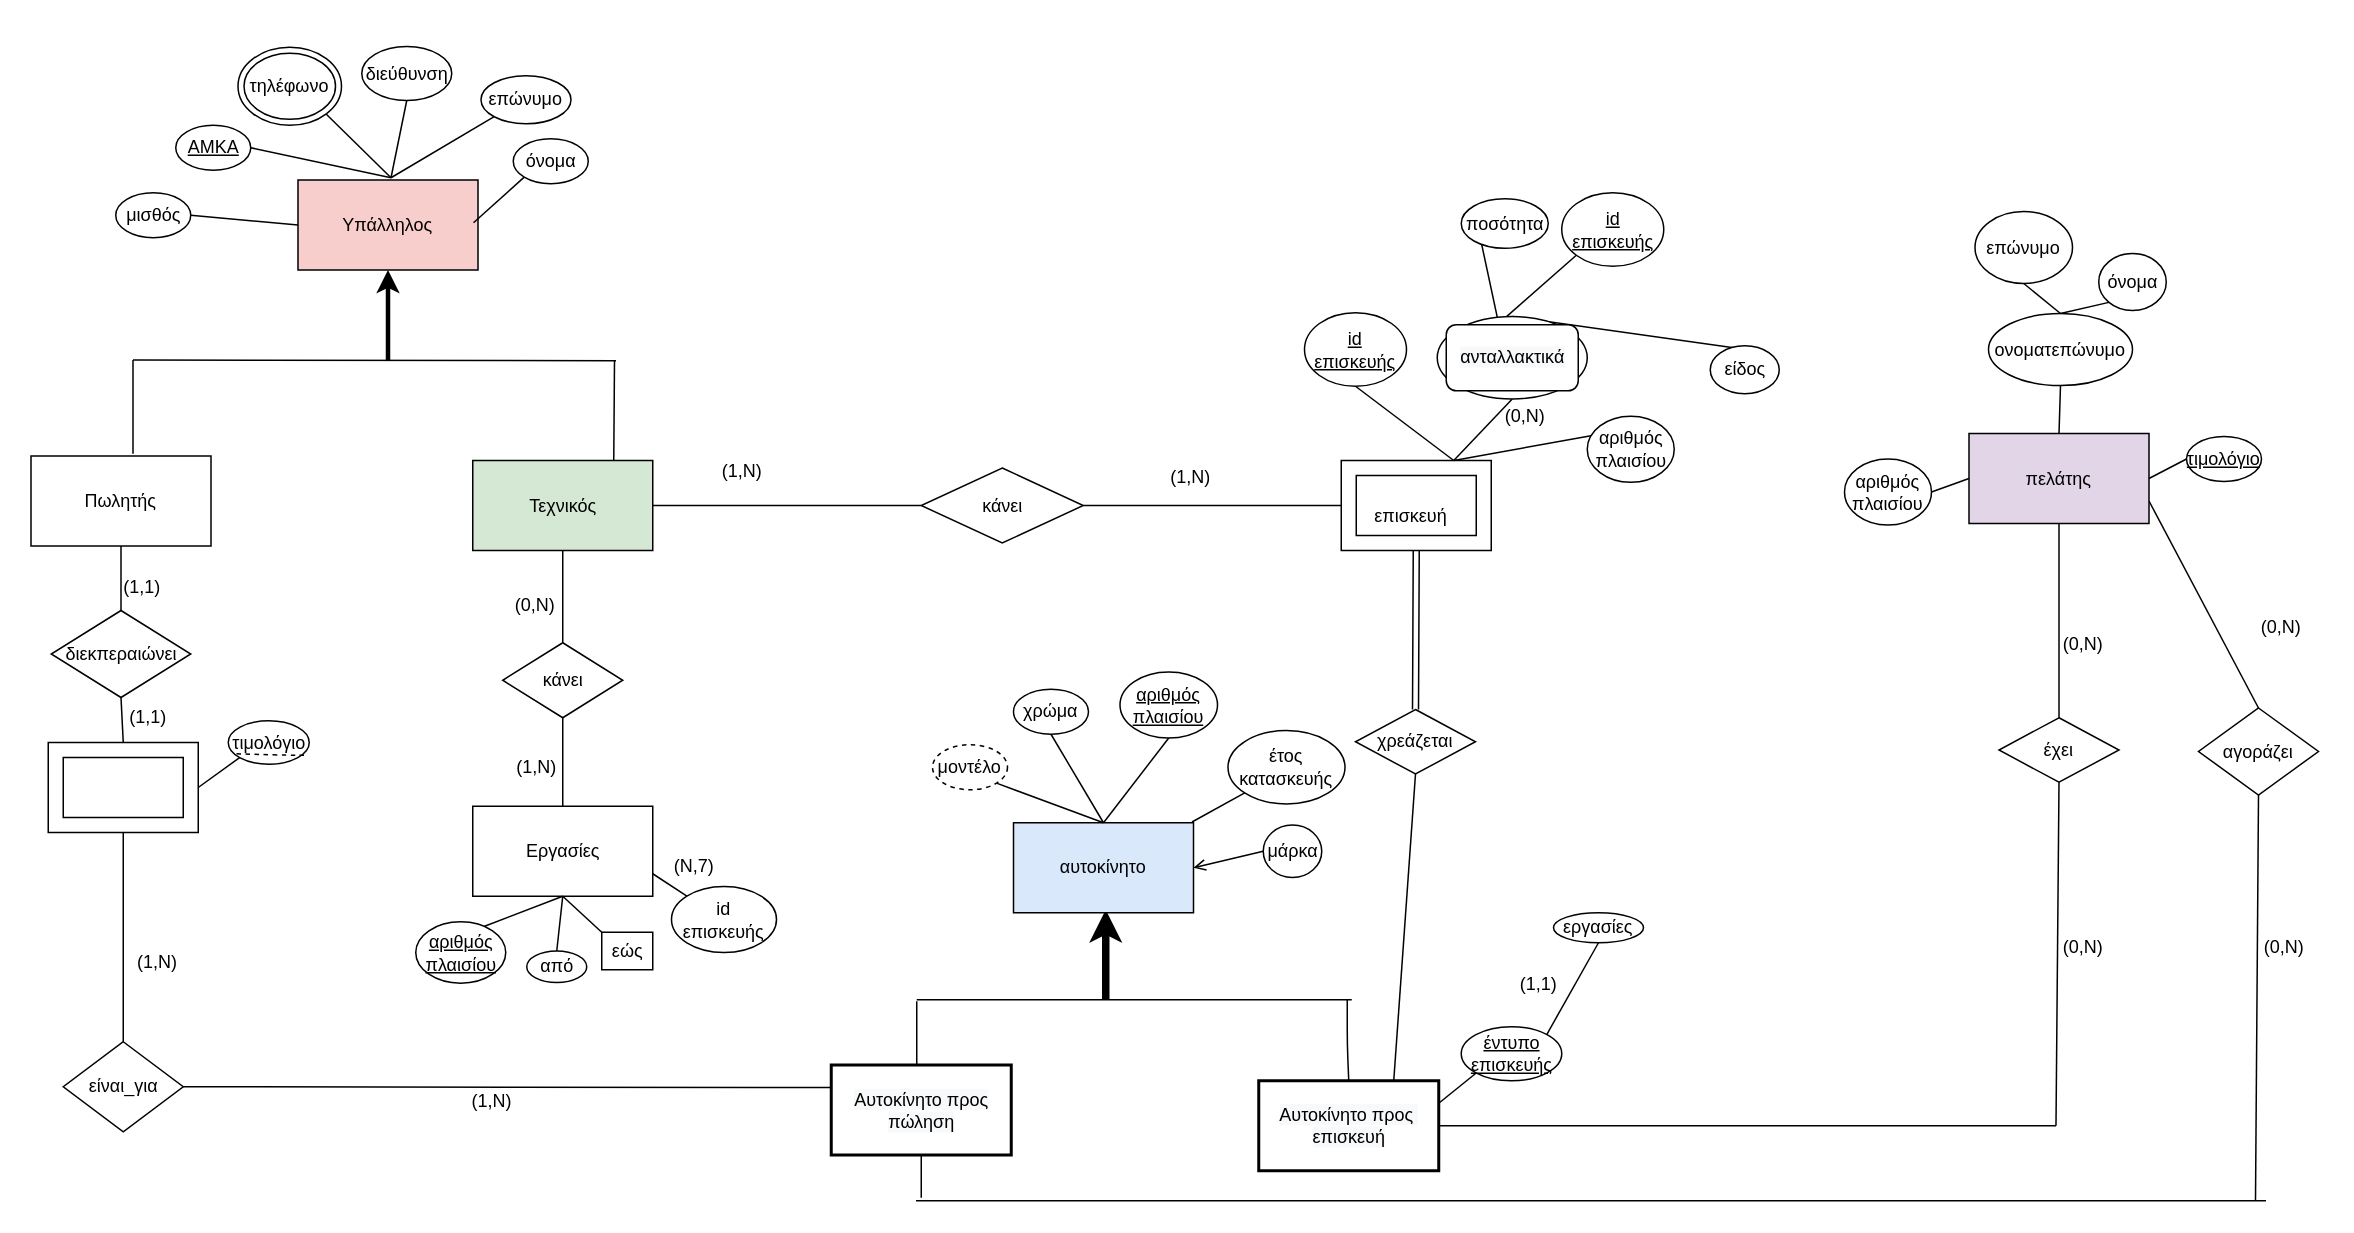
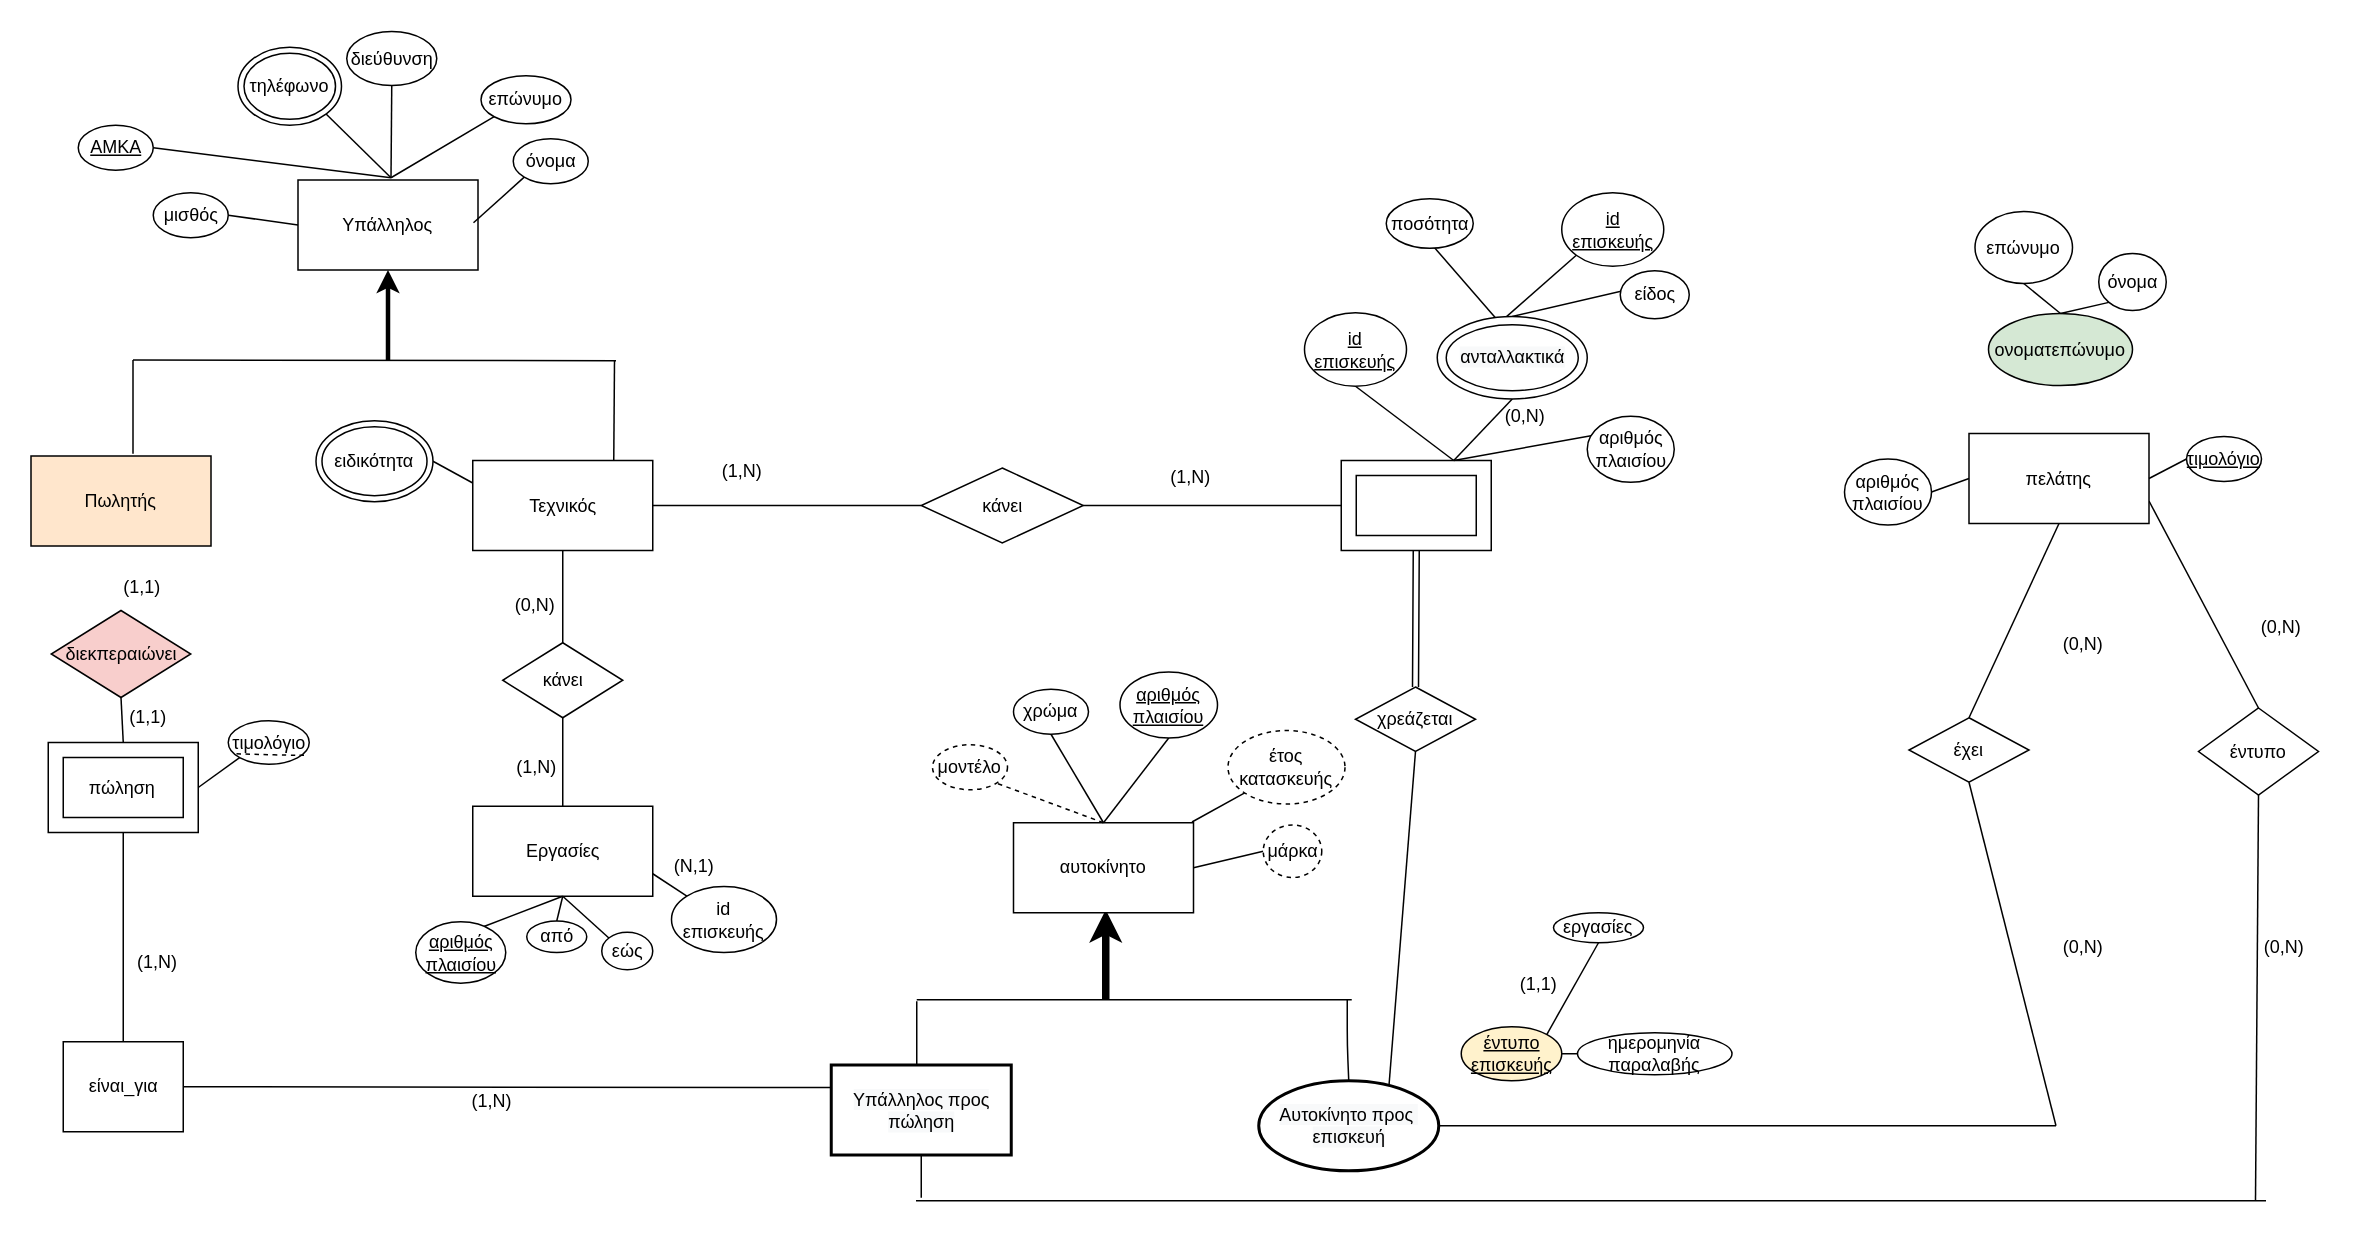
(407, 74) -> (392, 59)
(213, 148) -> (116, 148)
(153, 215) -> (191, 215)
(1505, 224) -> (1430, 224)
(388, 225) -> (388, 225)
(2060, 350) -> (2060, 350)
(1512, 358) -> (1512, 358)
(1745, 370) -> (1655, 295)
(2060, 410) -> none
none -> (374, 461)
none -> (452, 472)
(2059, 479) -> (2059, 479)
(121, 501) -> (121, 501)
(563, 506) -> (563, 506)
(1416, 517) -> none
(121, 578) -> none
(121, 654) -> (121, 654)
(1415, 742) -> (1415, 719)
(2059, 750) -> (1969, 750)
(2258, 752) -> (2258, 752)
(1286, 767) -> (1286, 767)
none -> (131, 788)
(1049, 803) -> (1049, 803)
(1292, 851) -> (1292, 851)
(1199, 866) -> (1199, 866)
(697, 867) -> (697, 867)
(1103, 868) -> (1103, 868)
(627, 951) -> (627, 951)
(557, 967) -> (557, 937)
(1511, 1054) -> (1511, 1054)
none -> (1569, 1054)
none -> (1655, 1054)
(123, 1087) -> (123, 1087)
(1457, 1088) -> none
(922, 1111) -> (922, 1111)
(1349, 1126) -> (1349, 1126)
